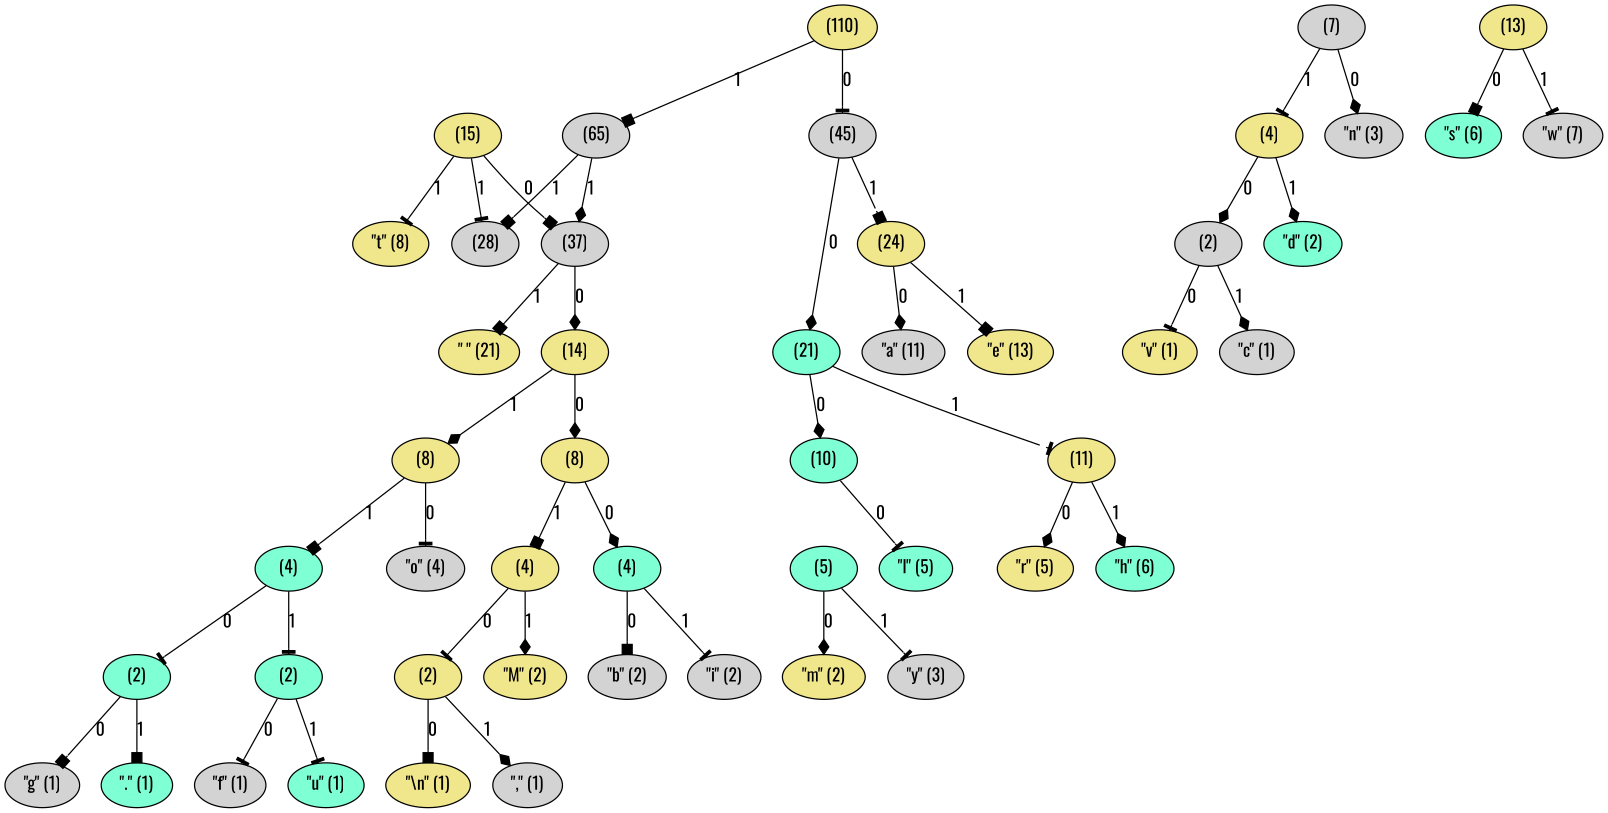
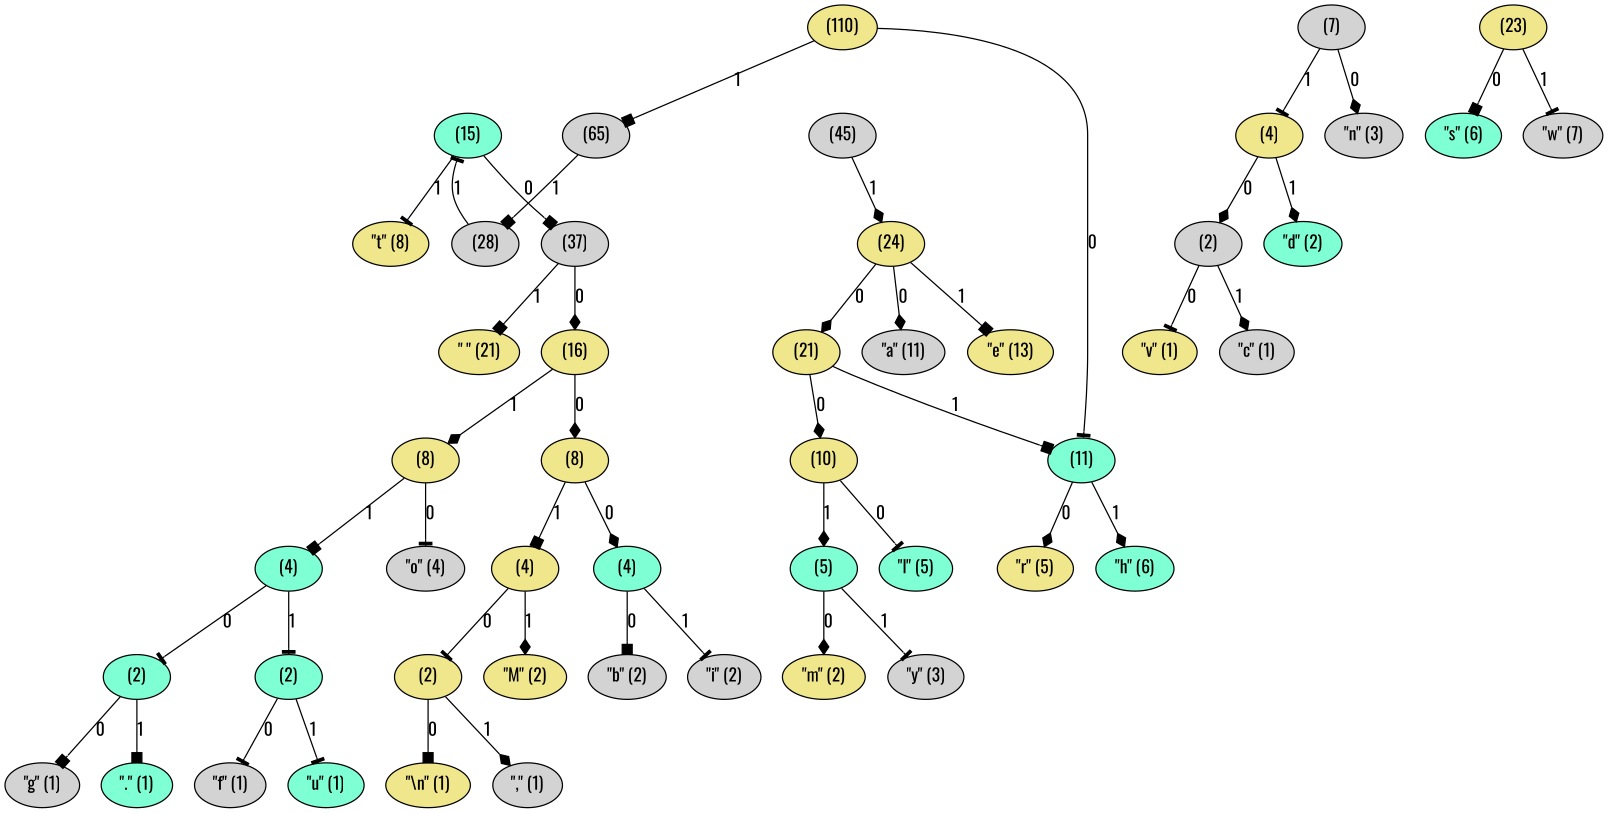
(1513, 27) -> (1513, 27)
(842, 78) -> (1088, 154)
(468, 136) -> (468, 136)
(587, 182) -> none
(864, 183) -> (864, 183)
(476, 187) -> (453, 195)
(826, 236) -> (853, 292)
(575, 352) -> (575, 352)
(806, 352) -> (806, 352)
(935, 408) -> (935, 408)
(824, 460) -> (824, 460)
(1081, 460) -> (1081, 460)
none -> (824, 507)
